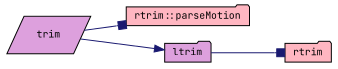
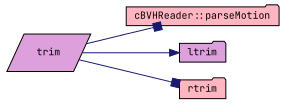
(188, 16) -> (203, 16)
(243, 53) -> (124, 71)
